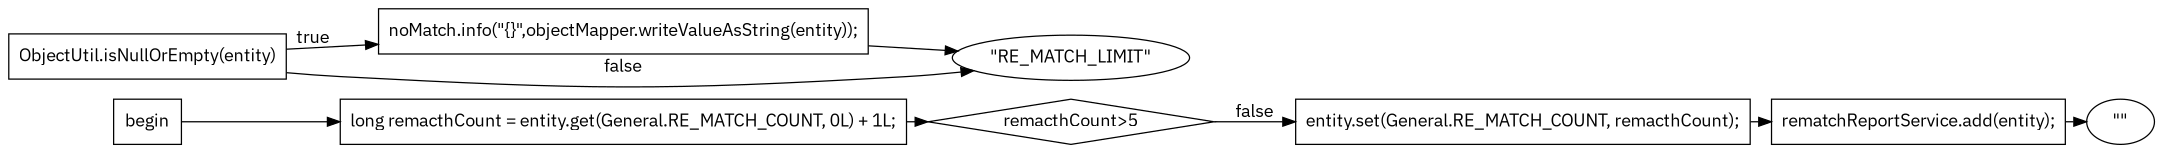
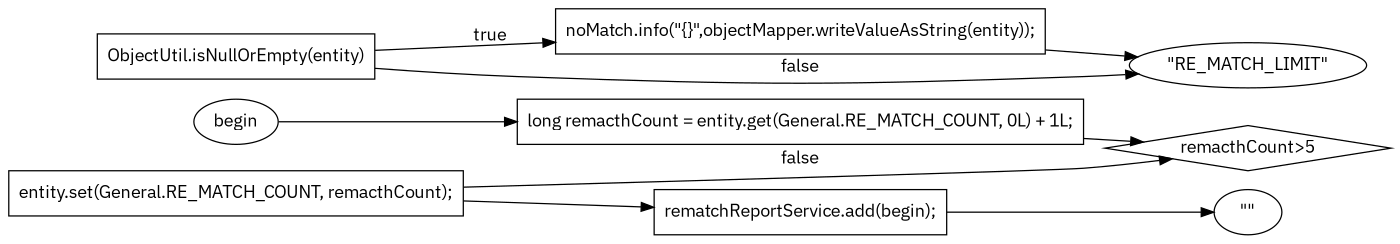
(148, 122) -> (236, 122)
(1249, 122) -> (812, 177)
(1918, 122) -> (800, 212)
